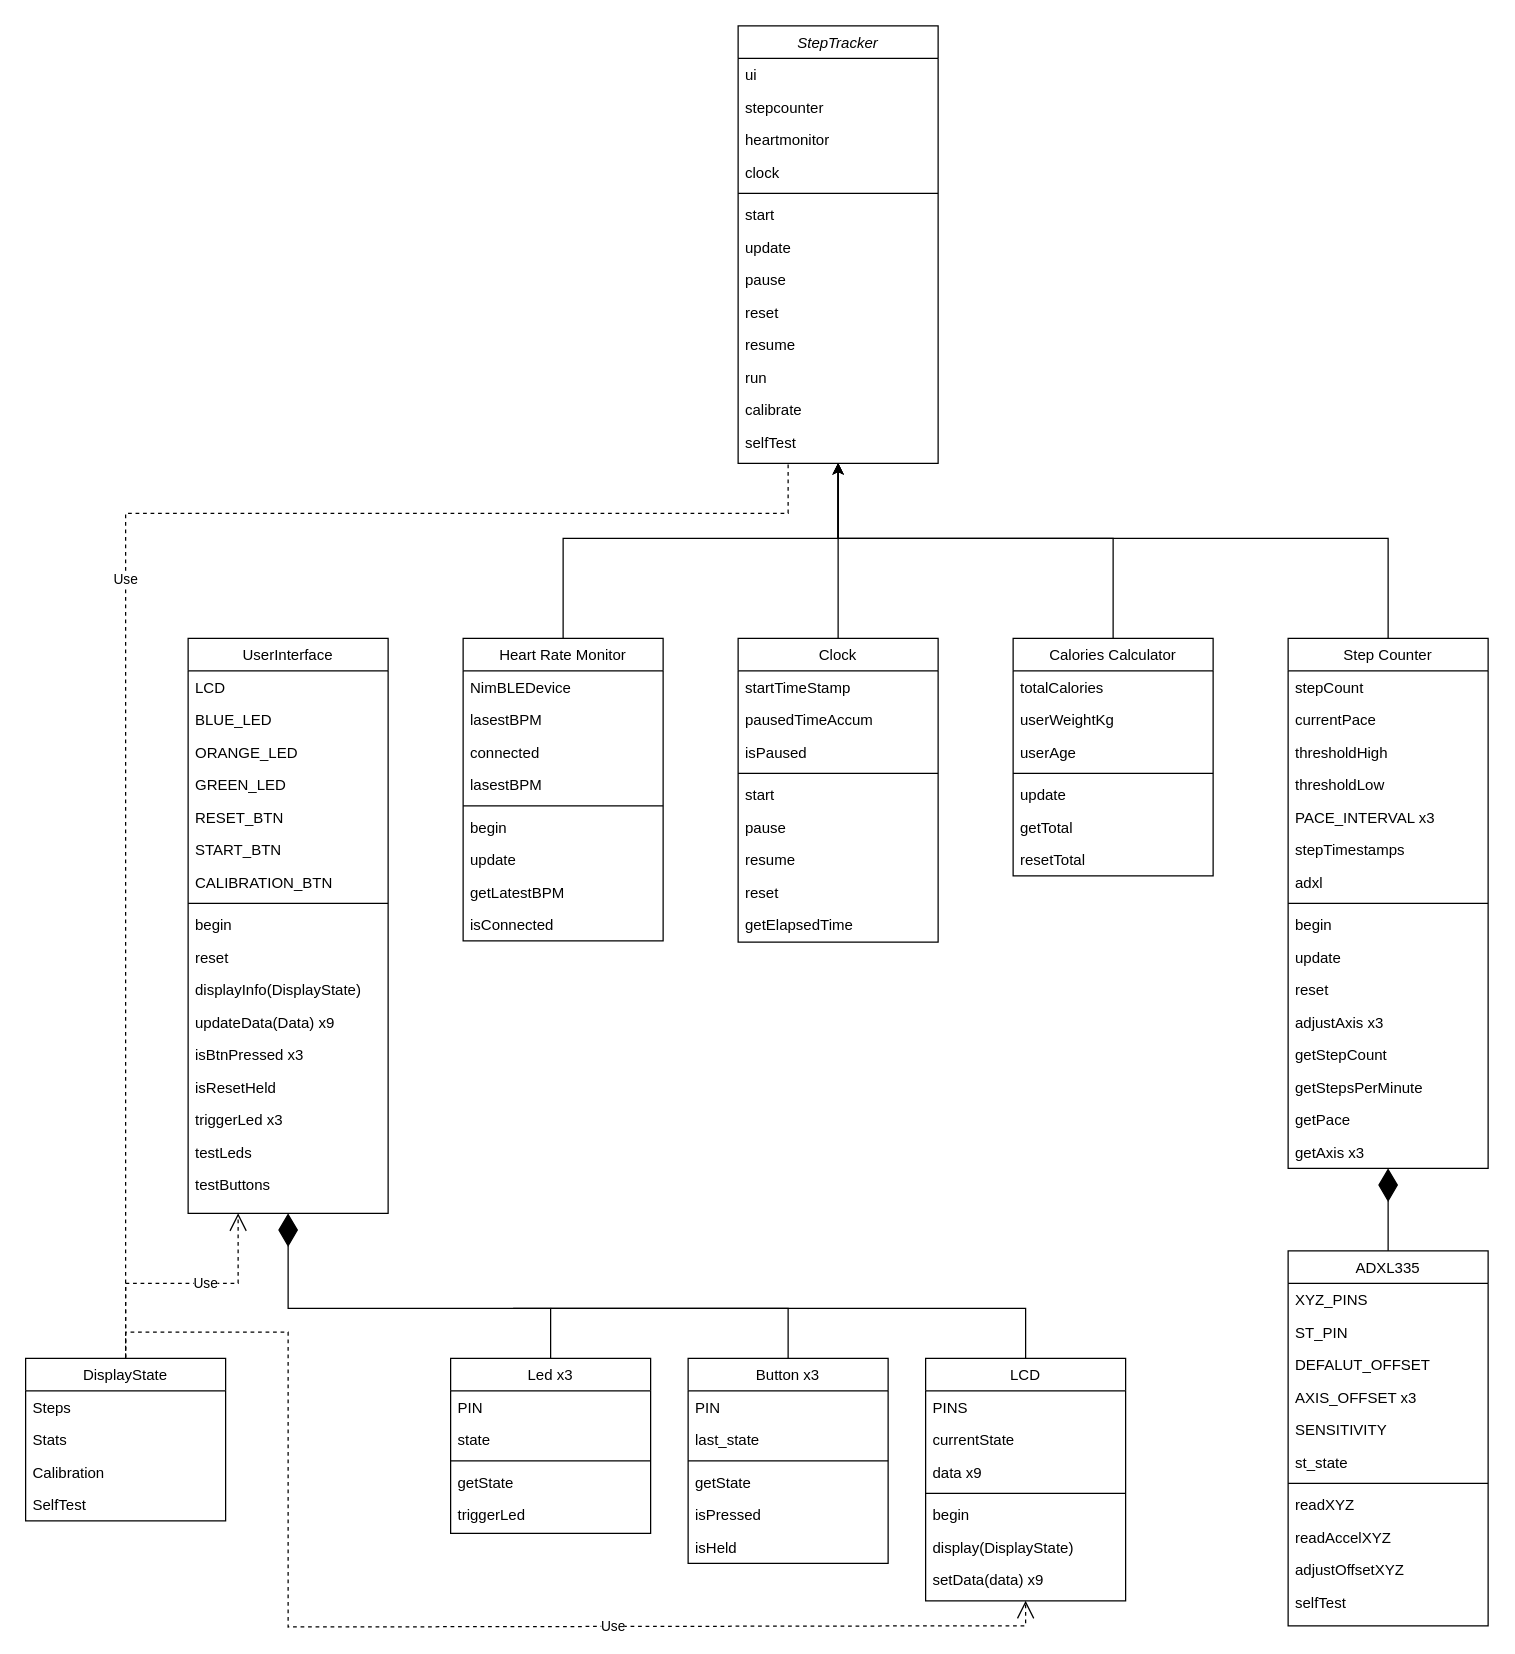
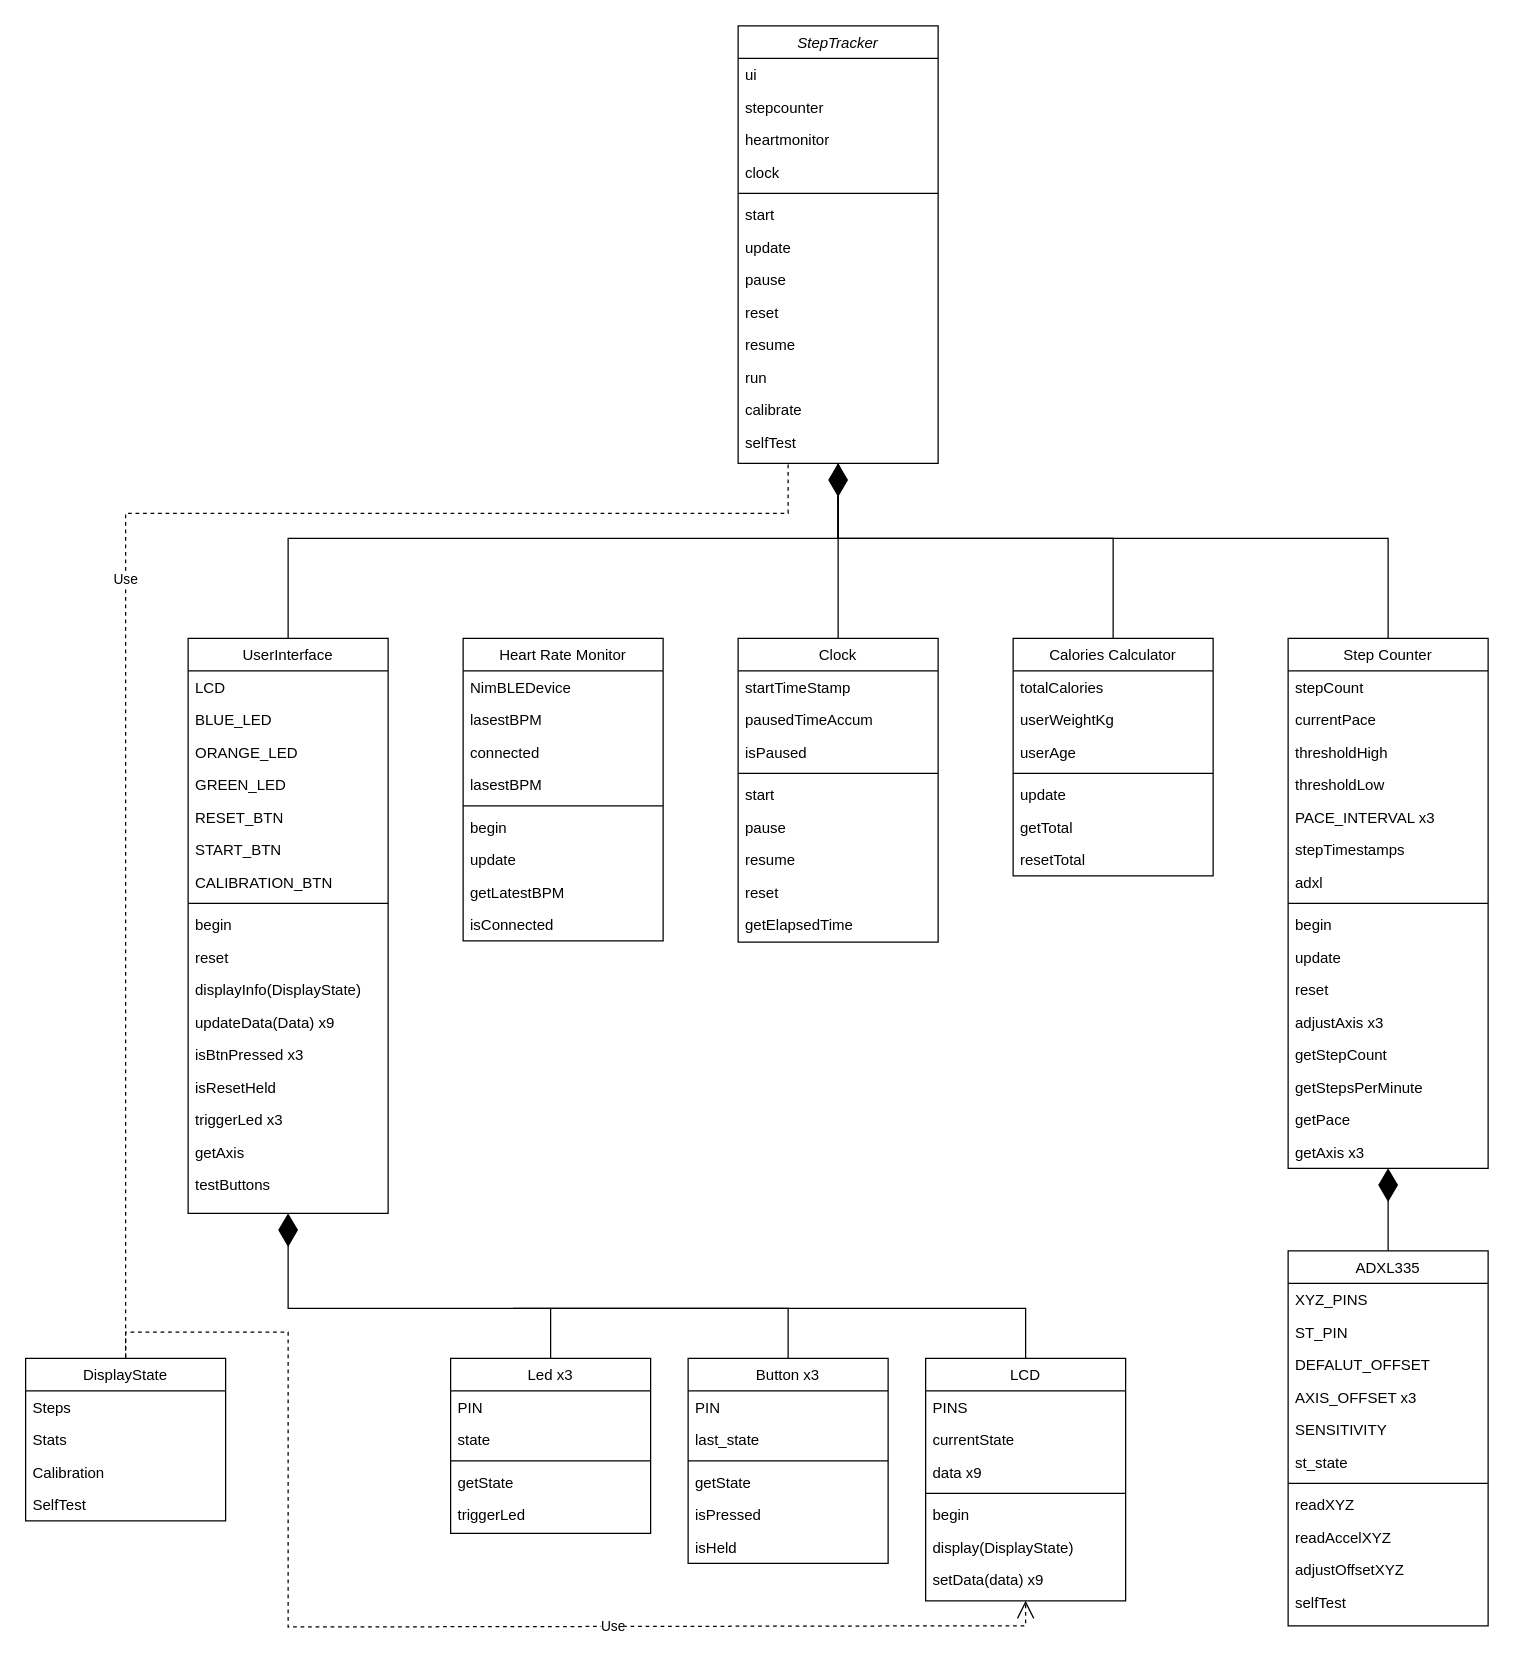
none -> (374, 538)
(563, 590) -> none
(229, 1153) -> (222, 1153)
(216, 1283) -> none
